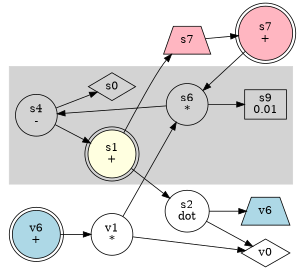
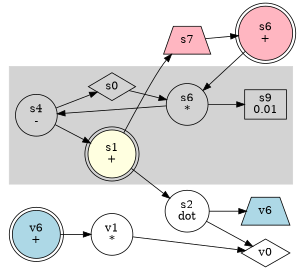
(266, 33) -> (266, 33)
(148, 173) -> (140, 93)
